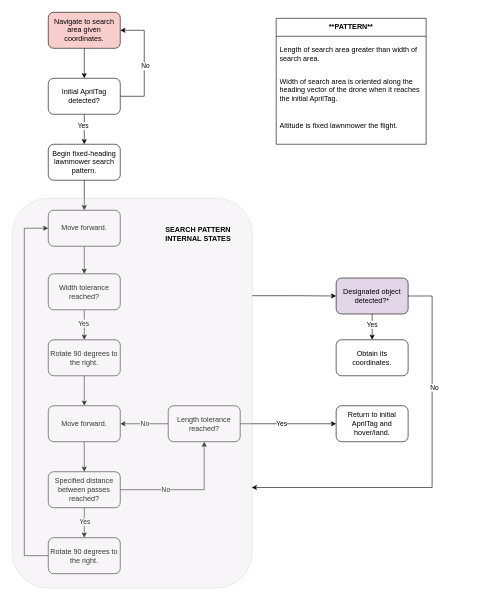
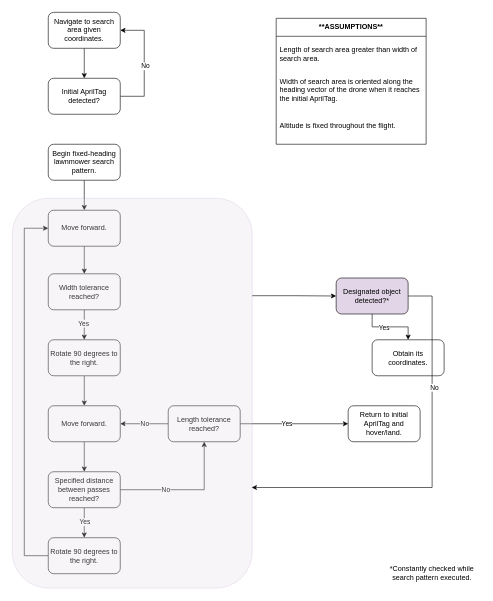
(351, 27) -> (351, 27)
(84, 30) -> (84, 30)
(84, 125) -> none
(346, 126) -> (349, 126)
(198, 234) -> none
(372, 358) -> (408, 358)
(372, 424) -> (384, 424)
none -> (432, 573)
